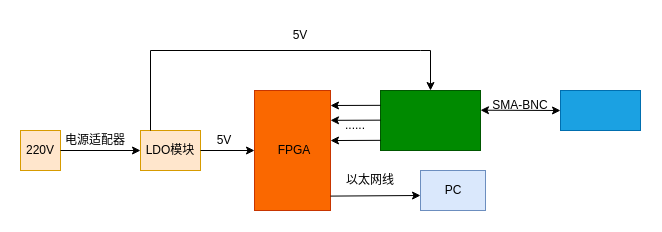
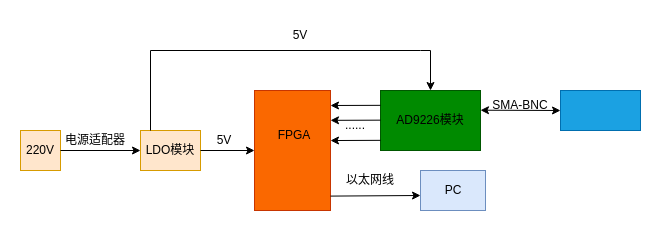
none -> (431, 121)
(295, 151) -> (295, 136)
